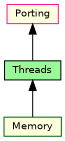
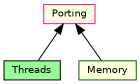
(33, 104) -> (91, 46)
